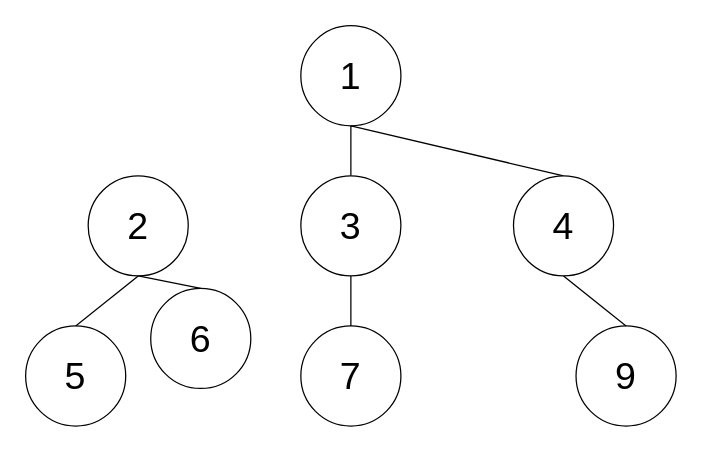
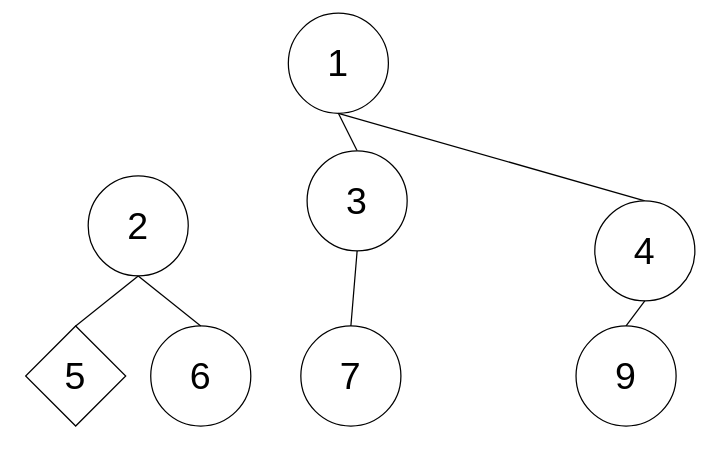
(351, 76) -> (338, 63)
(351, 226) -> (357, 201)
(563, 226) -> (644, 251)
(201, 338) -> (201, 376)
(76, 376) -> (76, 376)
